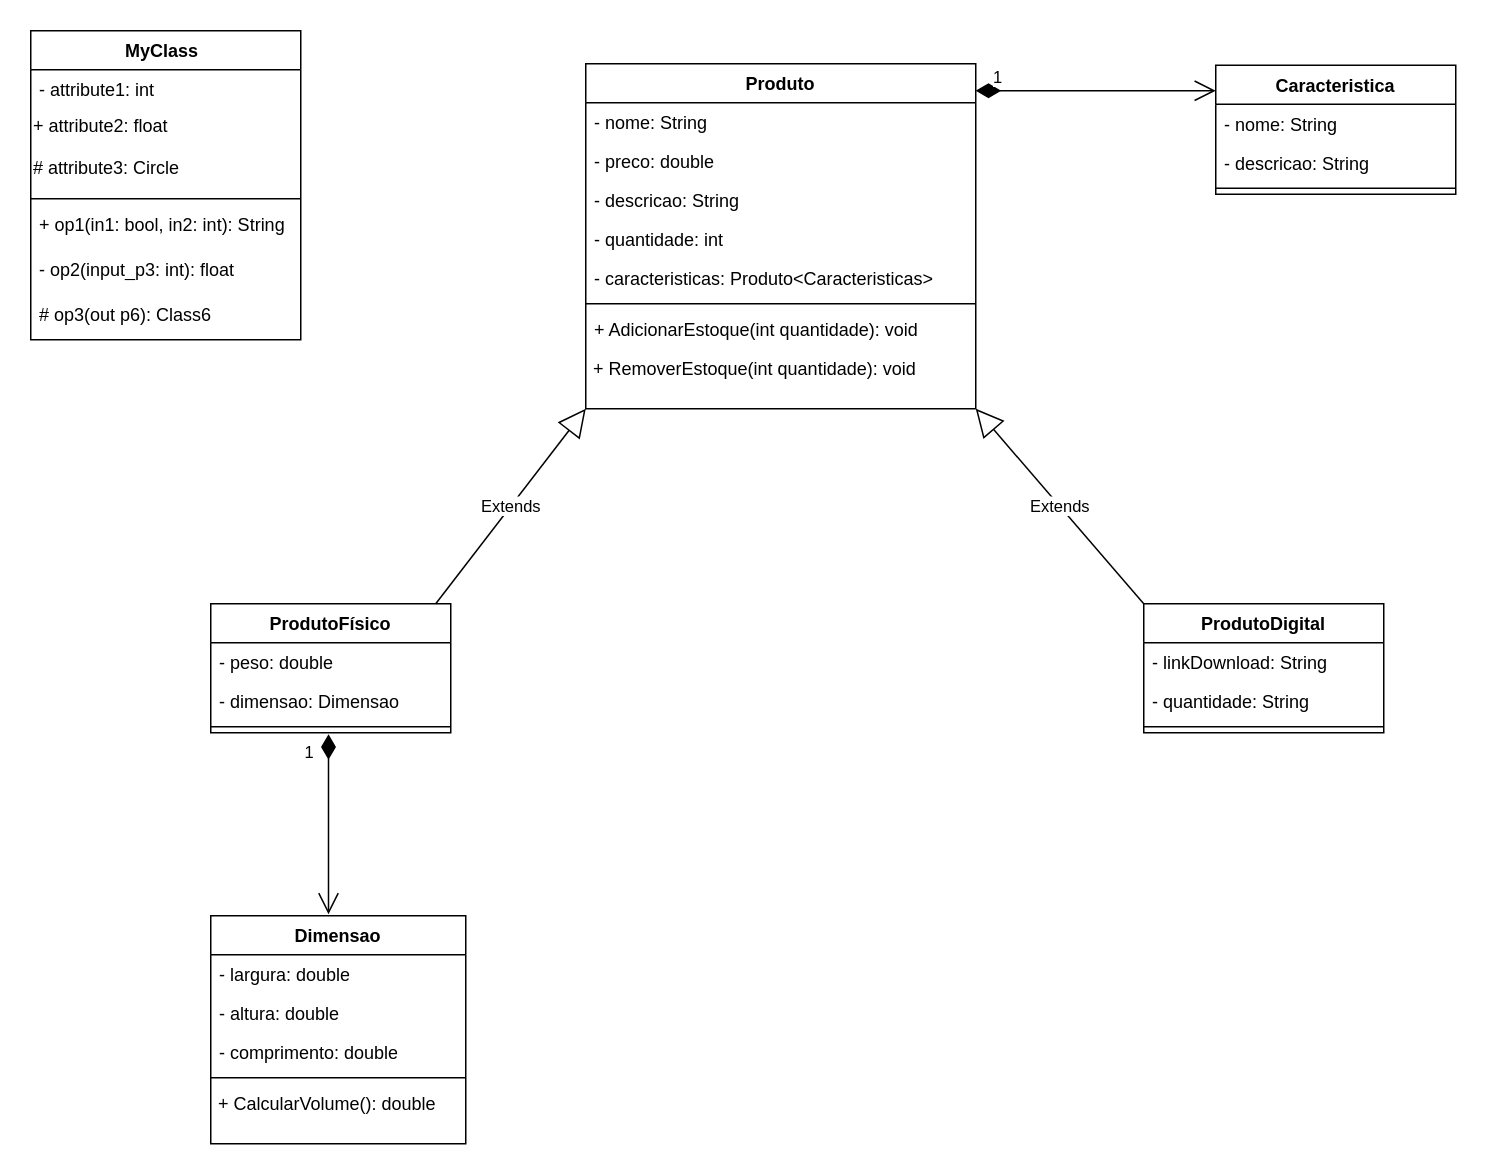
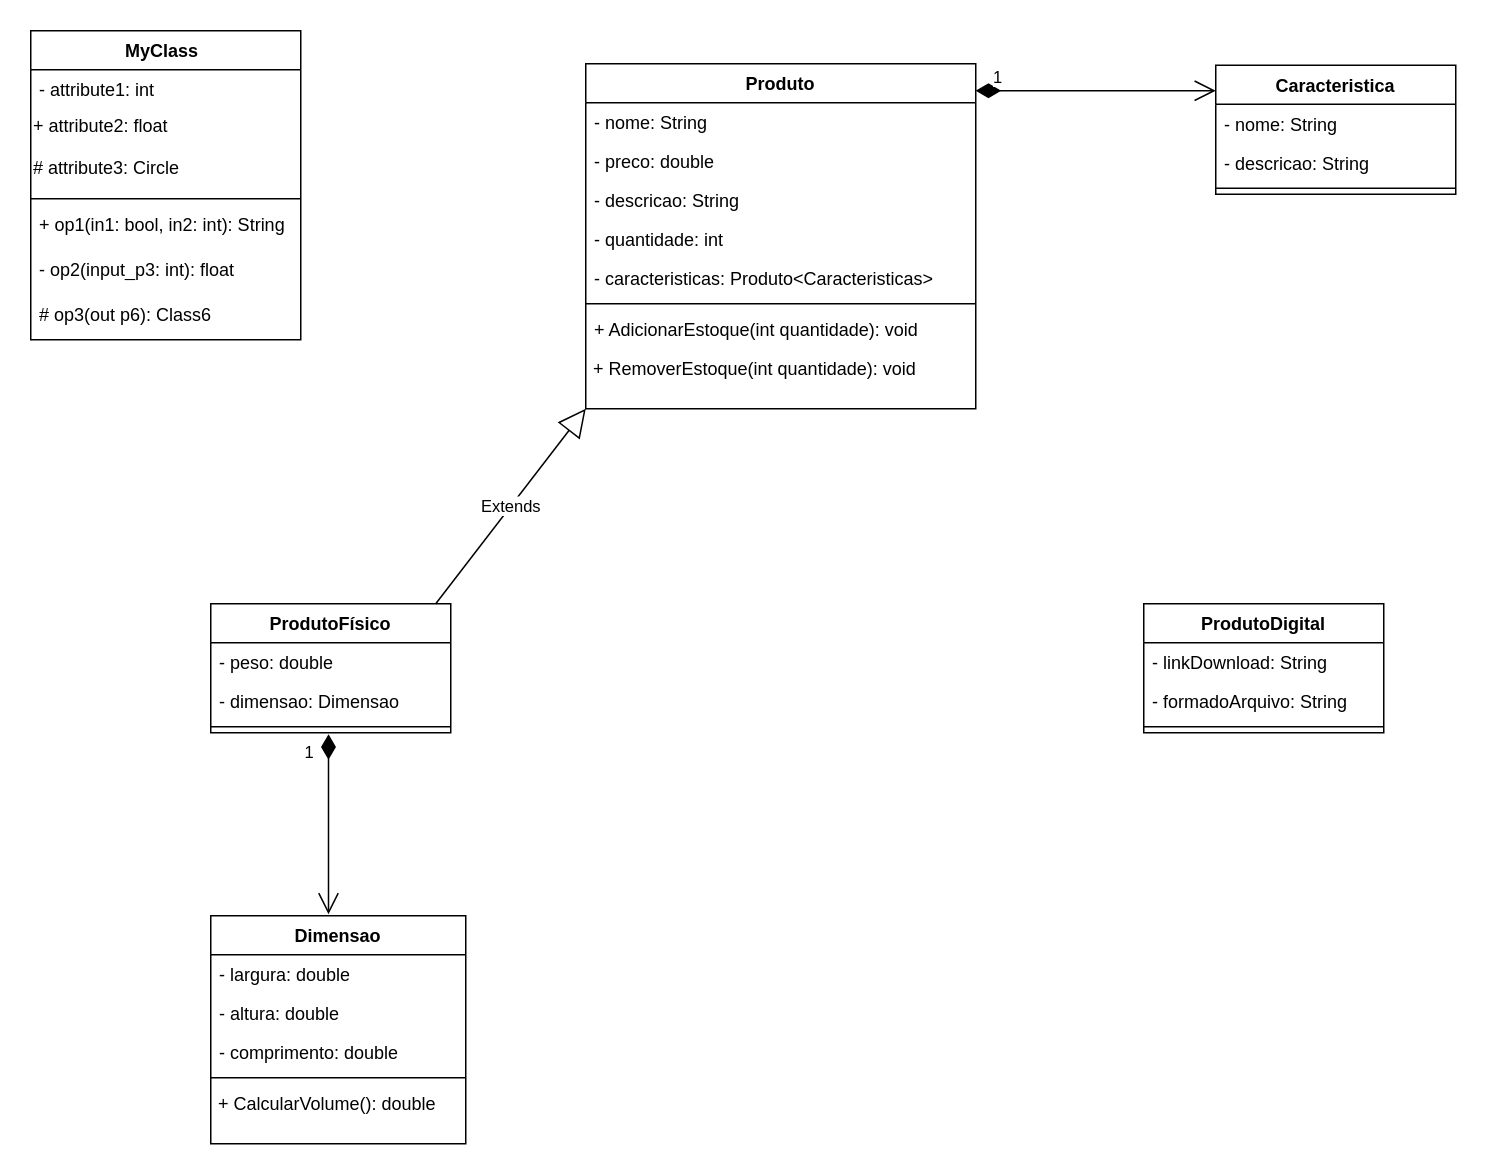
(1069, 517) -> none
(1242, 703) -> (1262, 703)
